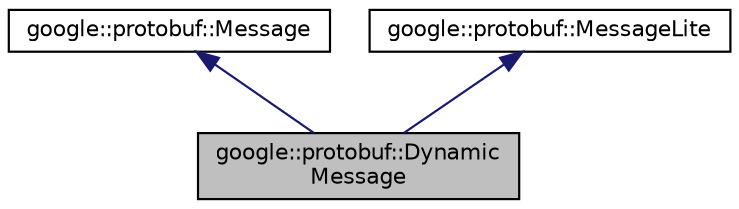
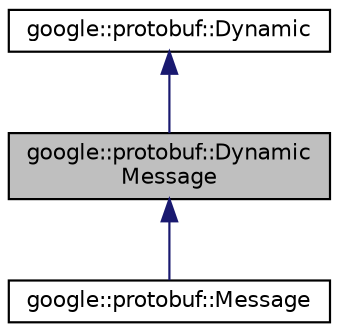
(550, 31) -> (169, 31)
(264, 99) -> (169, 251)
